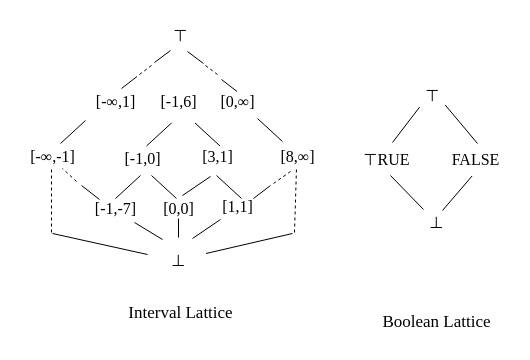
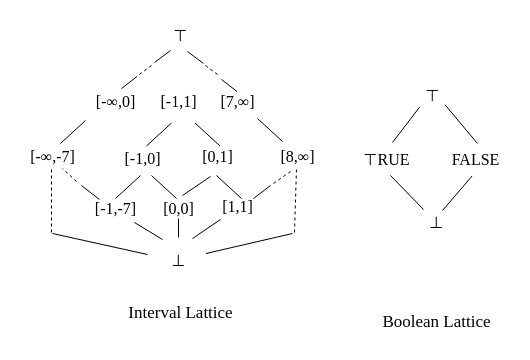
(116, 103) -> (116, 103)
(179, 103) -> (179, 103)
(238, 103) -> (238, 103)
(53, 158) -> (53, 158)
(218, 158) -> (218, 158)
